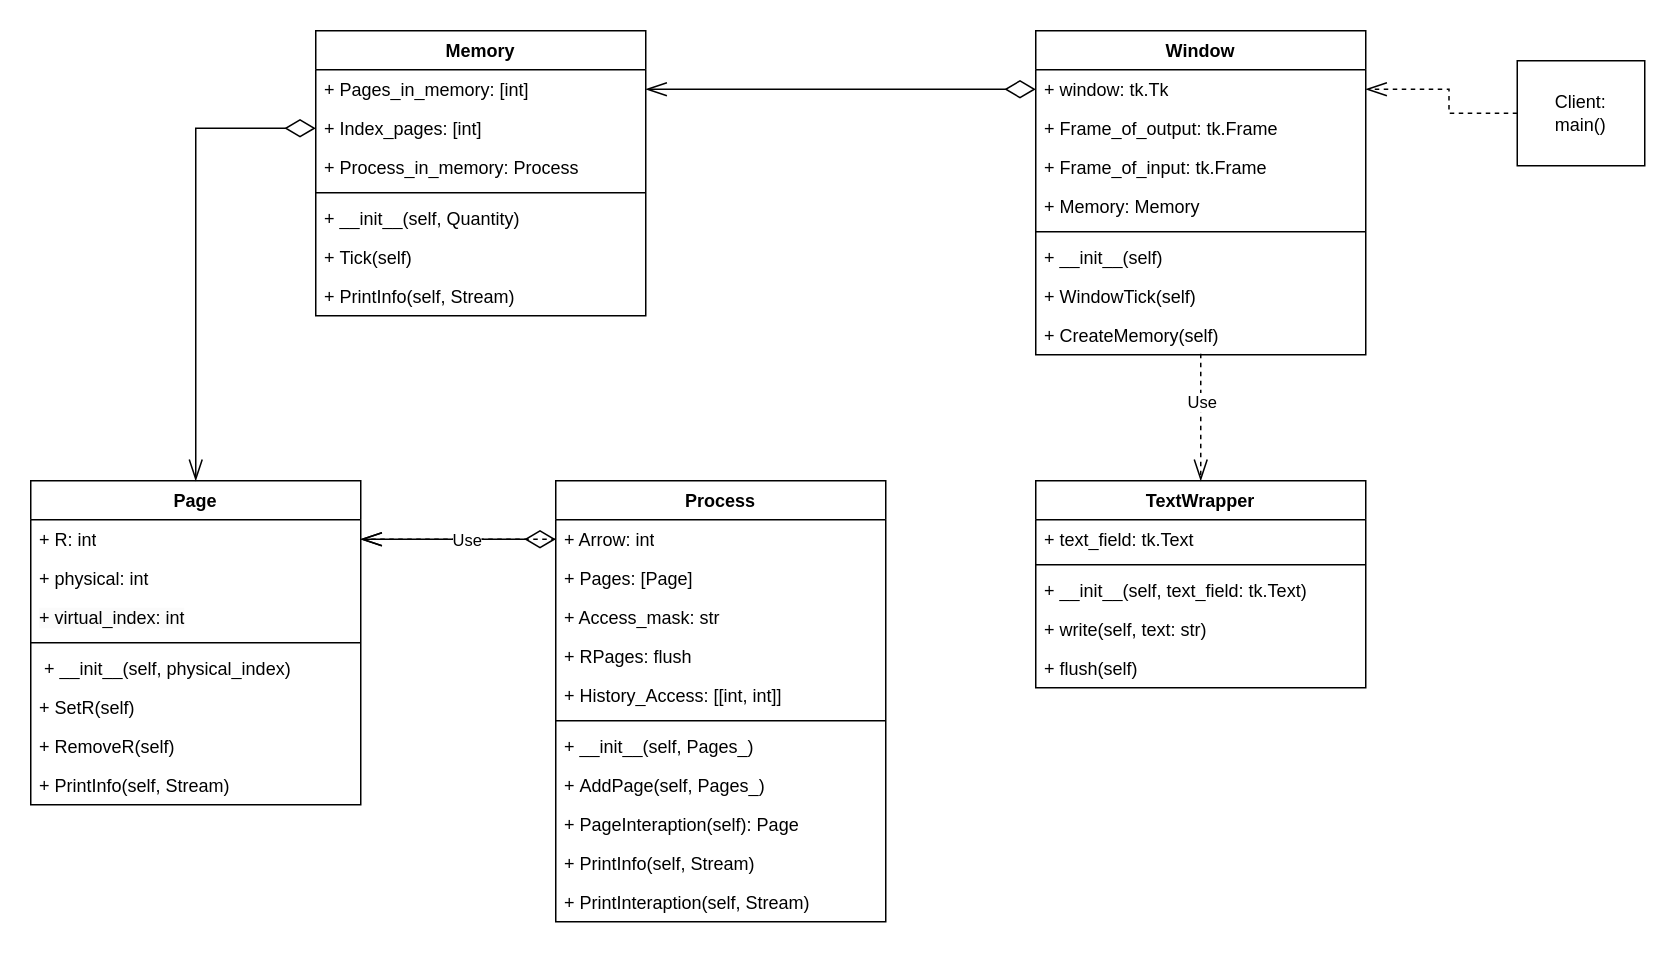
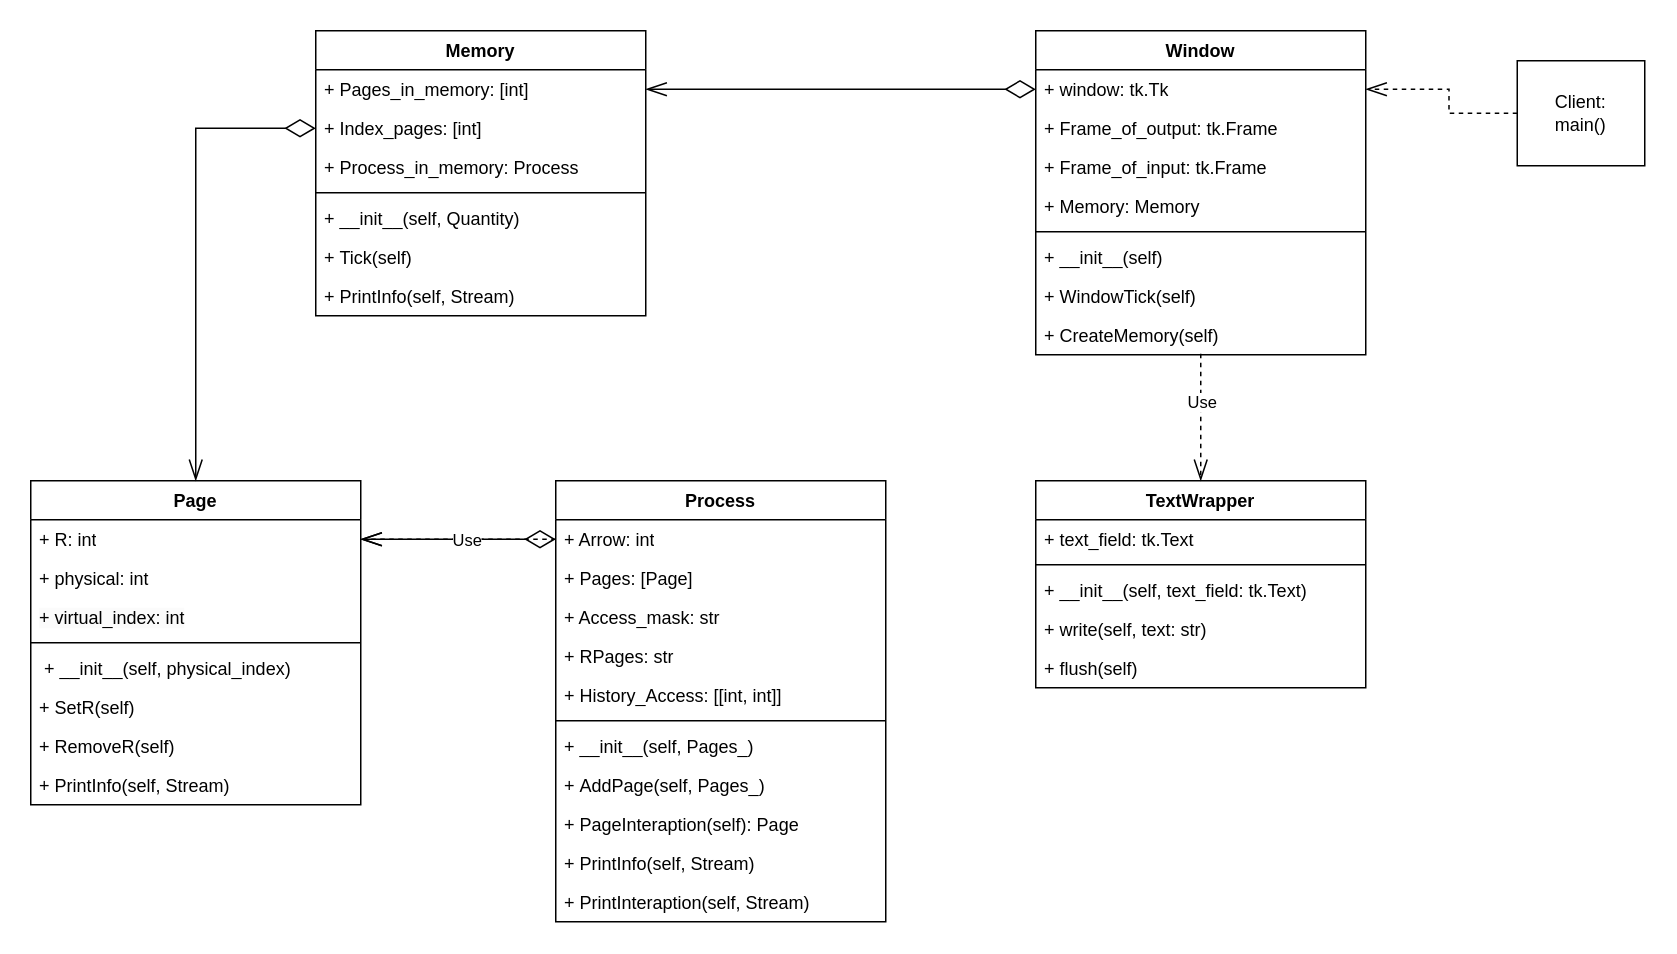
(633, 658) -> (626, 658)
